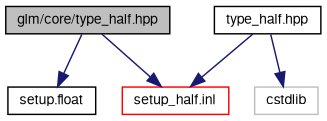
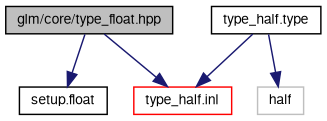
(88, 20) -> (89, 20)
(268, 20) -> (266, 20)
(176, 101) -> (183, 101)
(286, 101) -> (281, 101)
